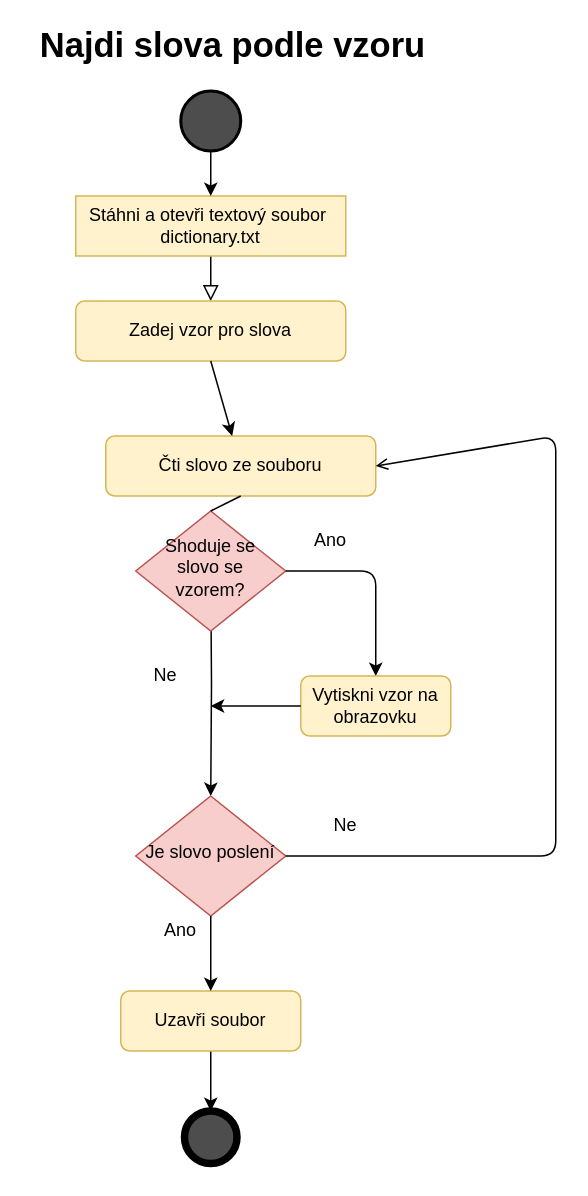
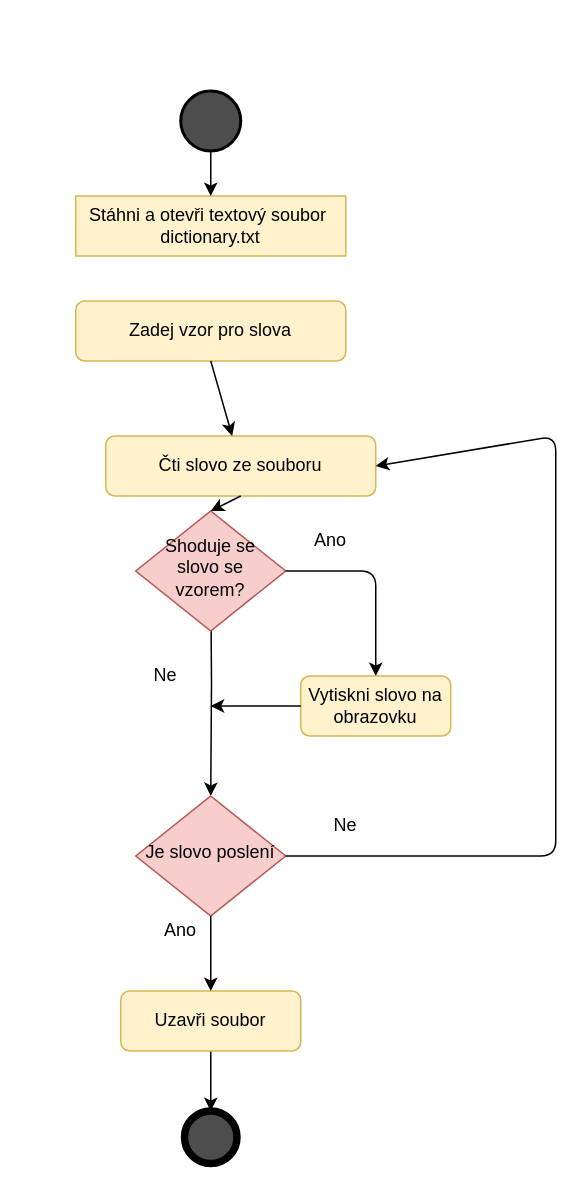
(233, 46) -> none
(211, 285) -> none
(385, 464) -> (387, 464)
(217, 508) -> (221, 506)
(376, 706) -> (376, 706)
